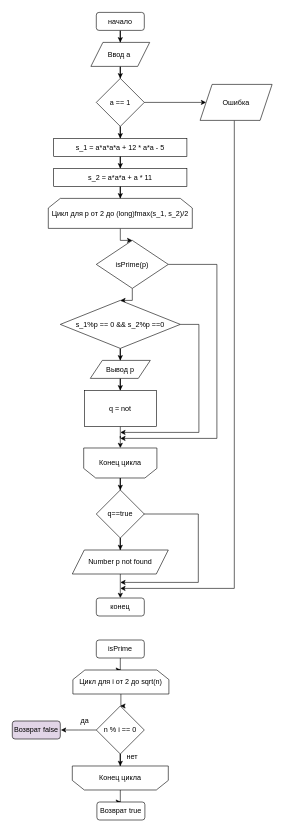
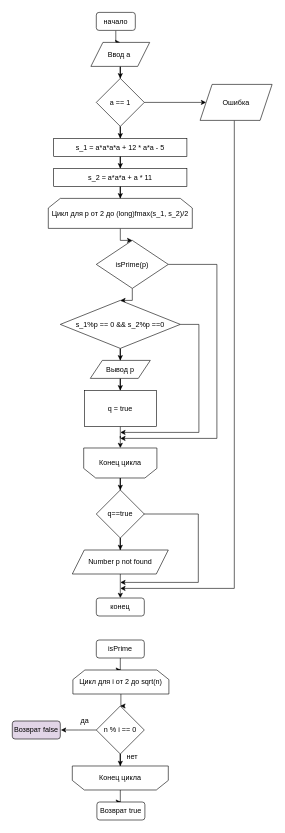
(120, 21) -> (116, 21)
(120, 408) -> (120, 408)
